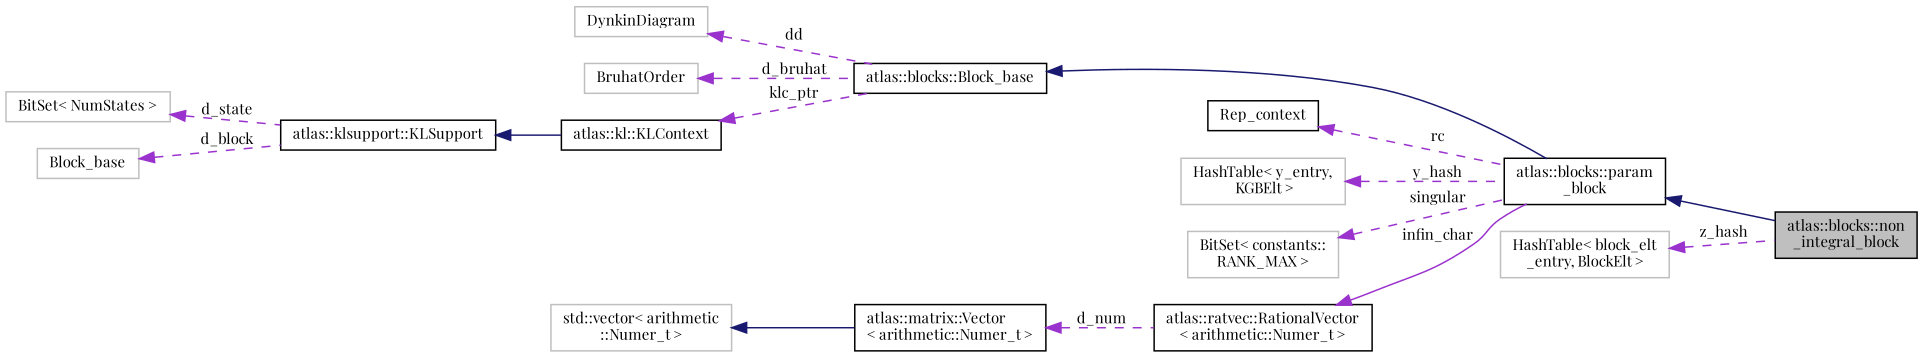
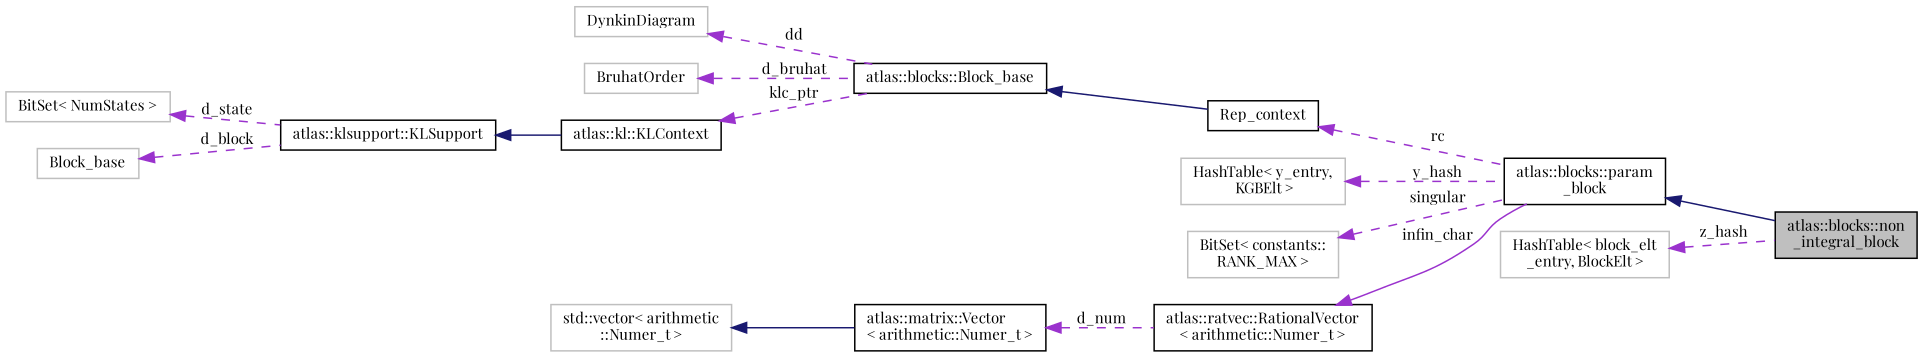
(1312, 79) -> (1135, 100)
